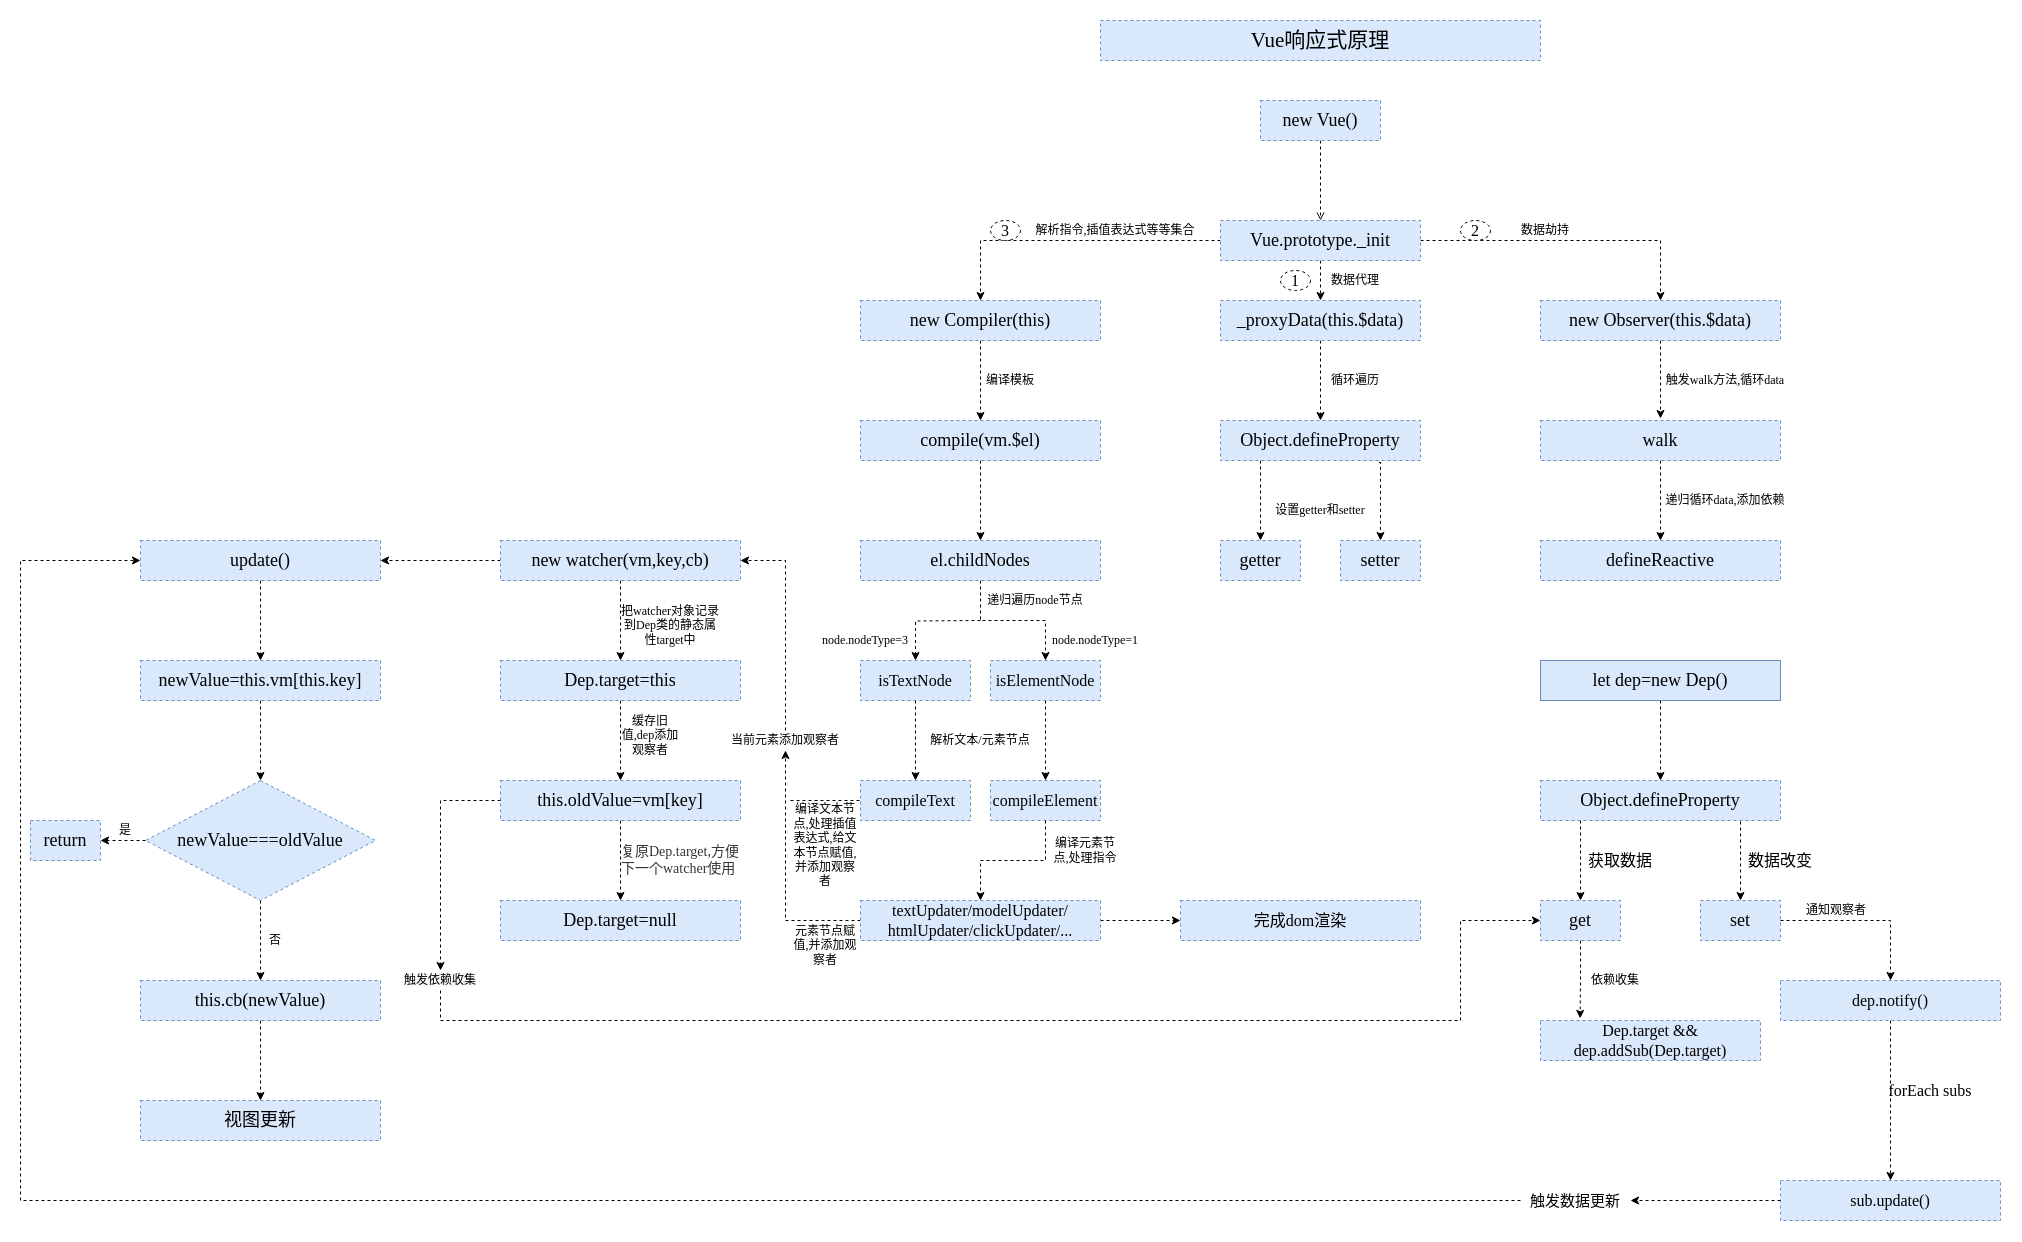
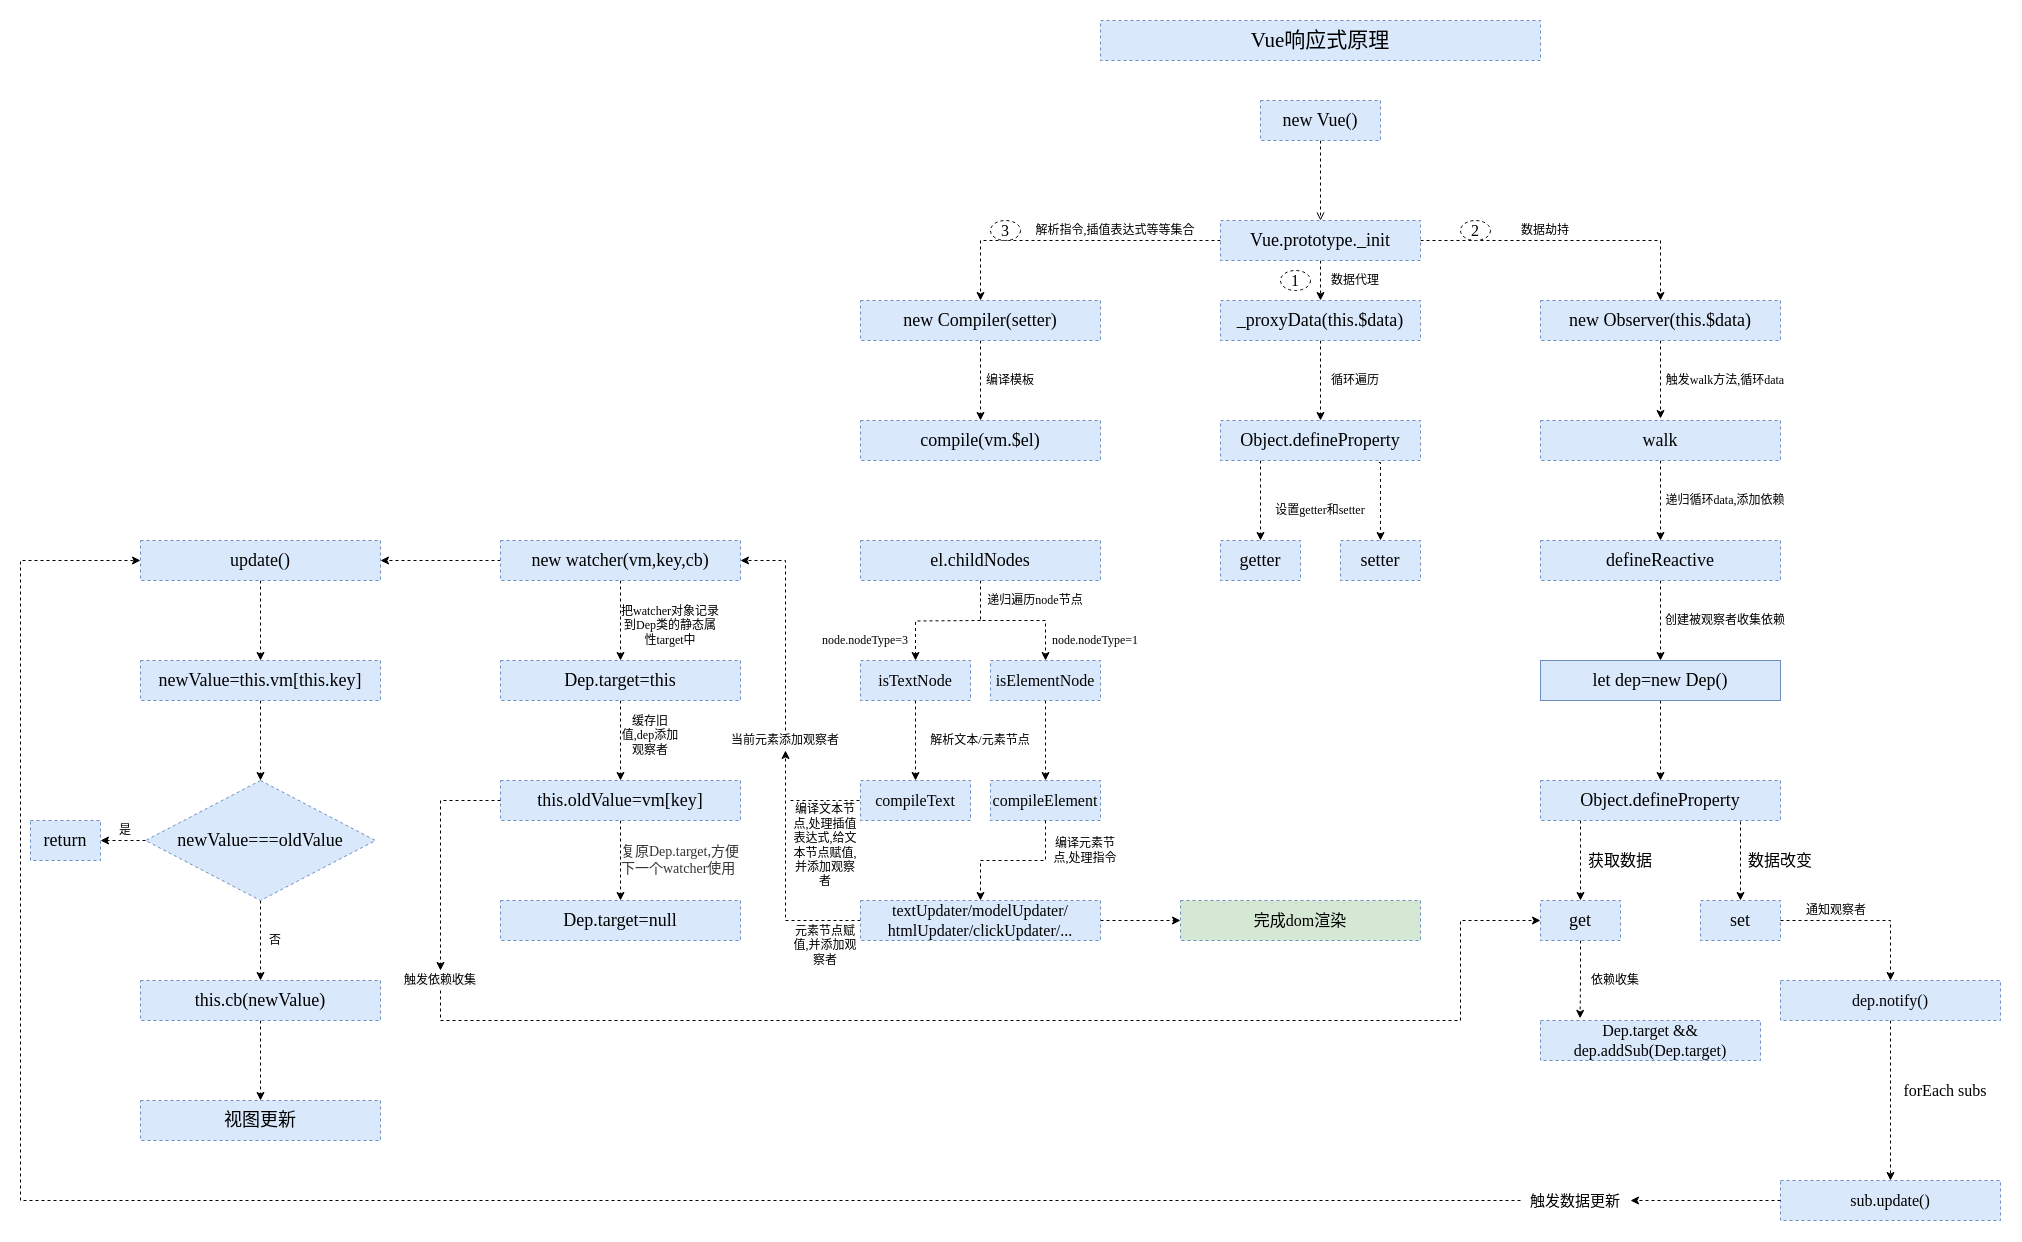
(981, 321) -> (981, 321)
(981, 497) -> none
none -> (1661, 617)
none -> (1726, 621)
(1301, 921) -> (1301, 921)
(1931, 1091) -> (1946, 1091)
